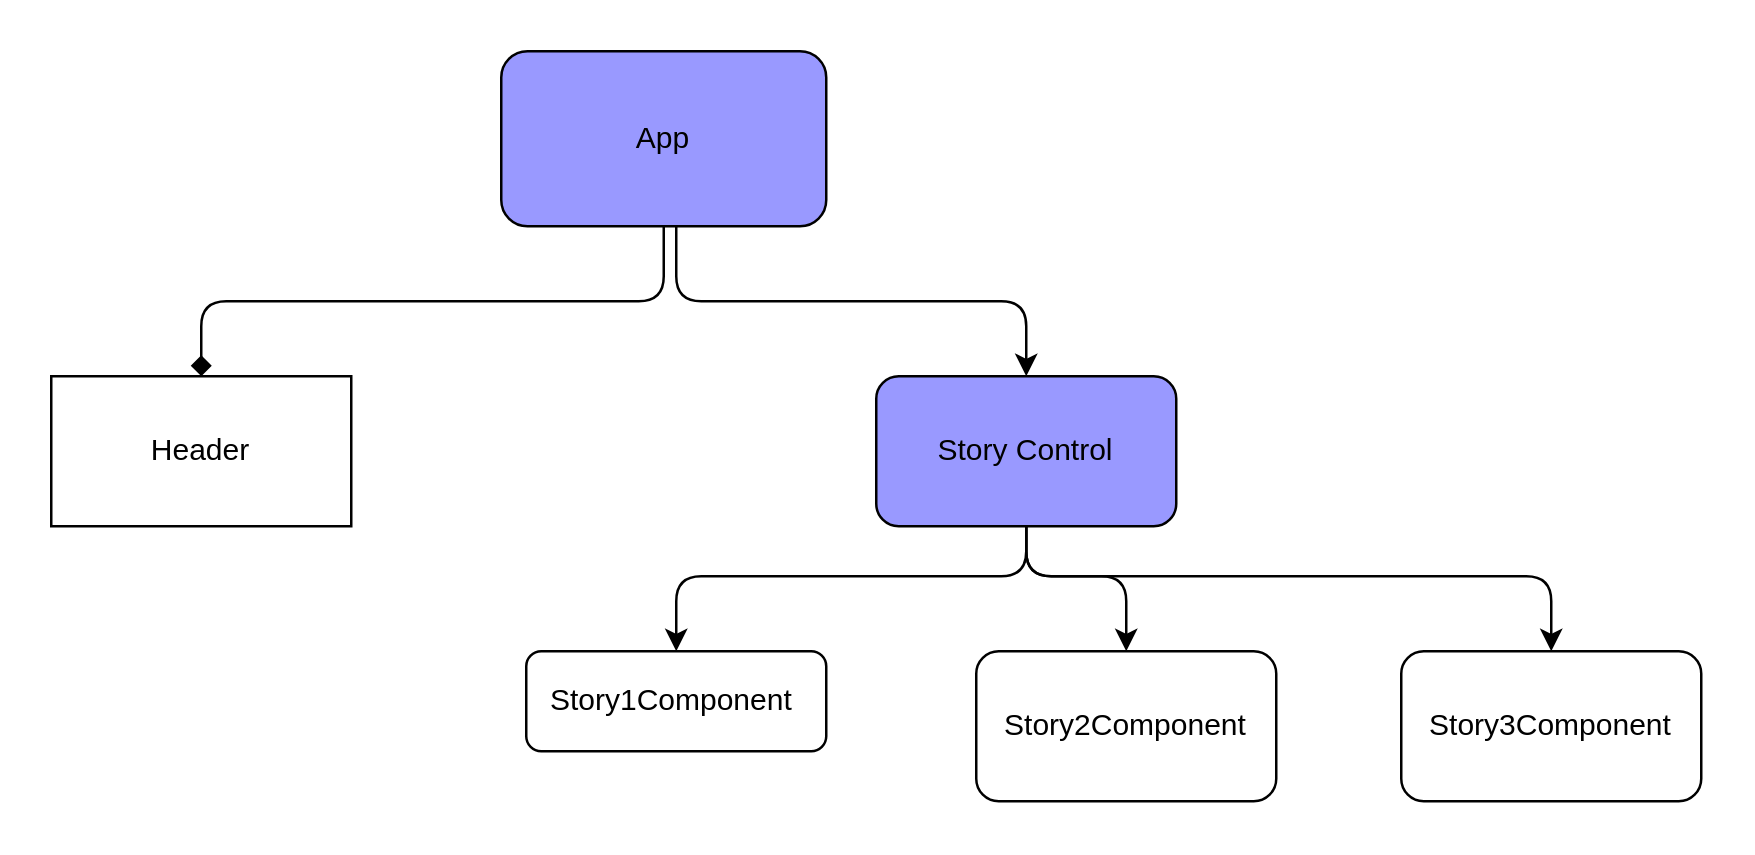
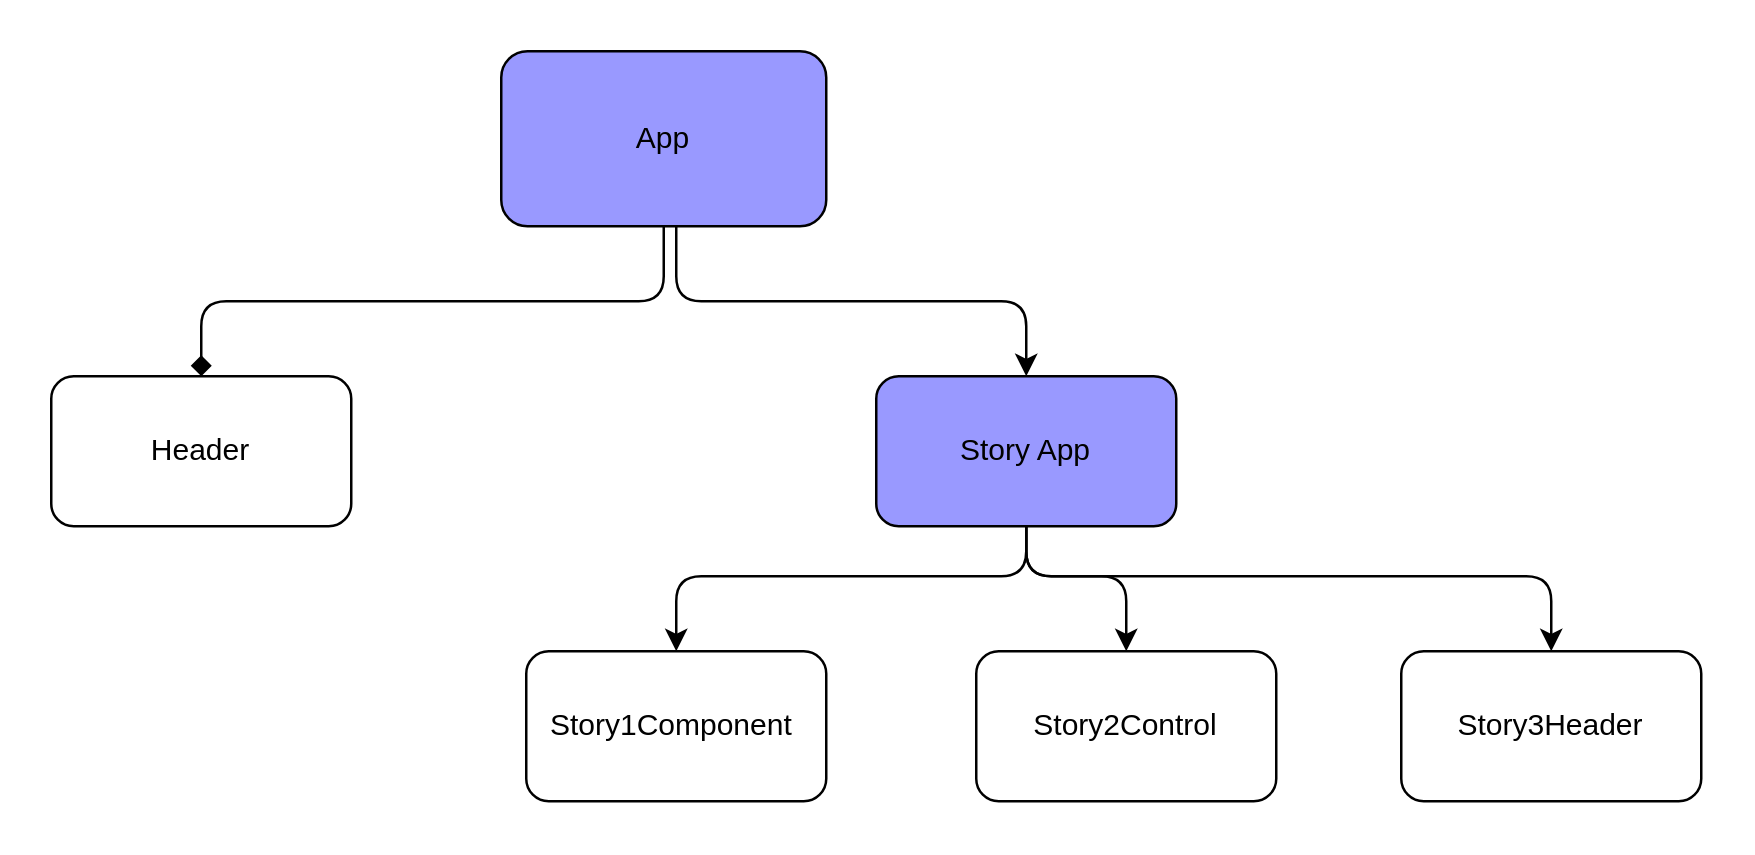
(201, 451) -> (201, 451)
(1026, 451) -> (1026, 451)
(676, 701) -> (676, 726)
(1126, 726) -> (1126, 726)
(1551, 726) -> (1551, 726)
